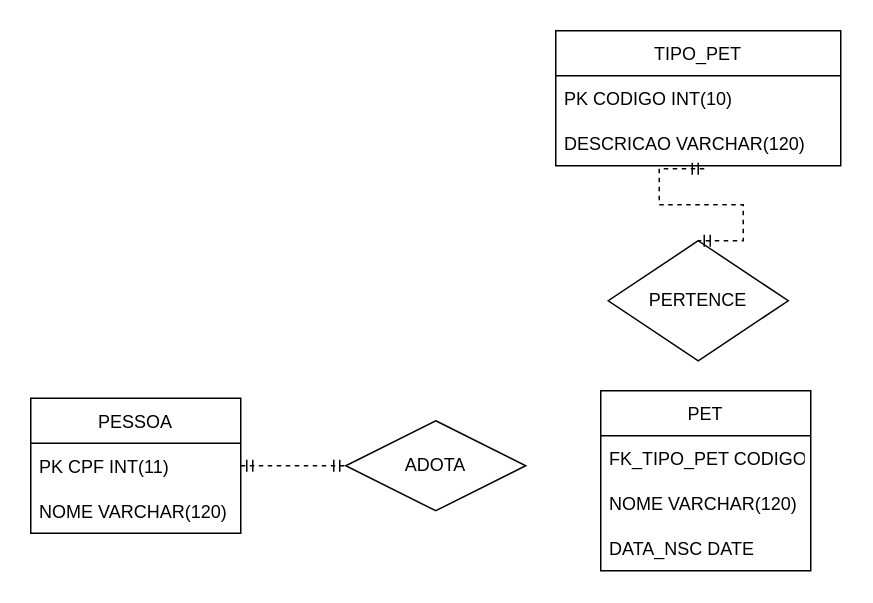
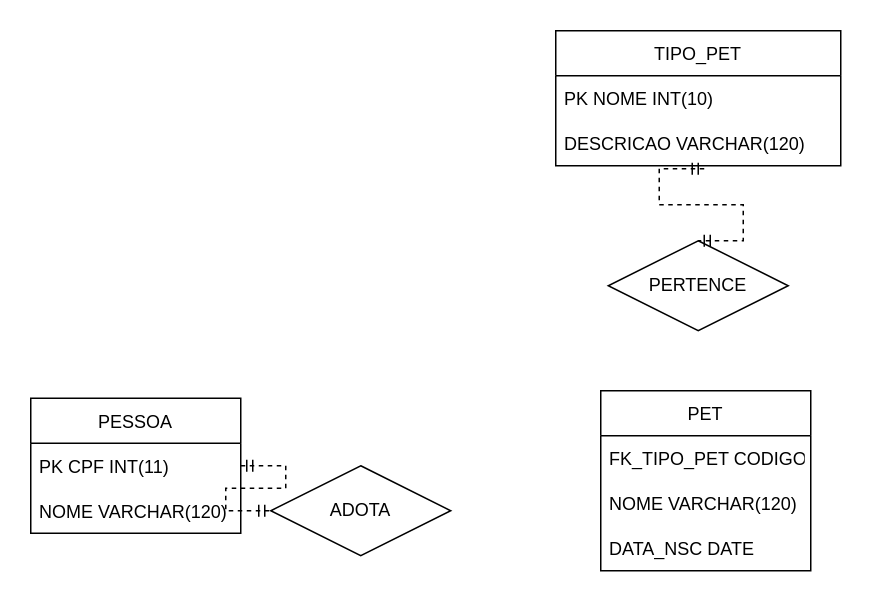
(645, 99) -> (635, 99)
(698, 301) -> (698, 286)
(436, 466) -> (361, 511)
